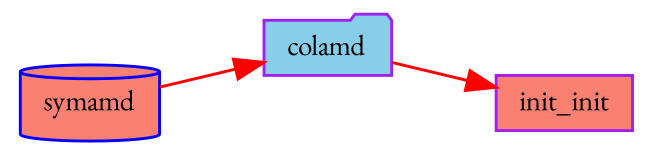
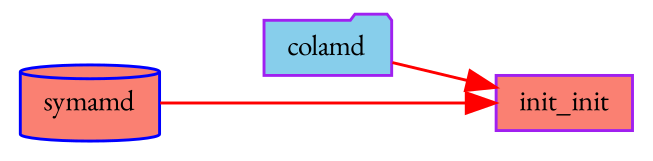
(198, 78) -> (313, 103)
